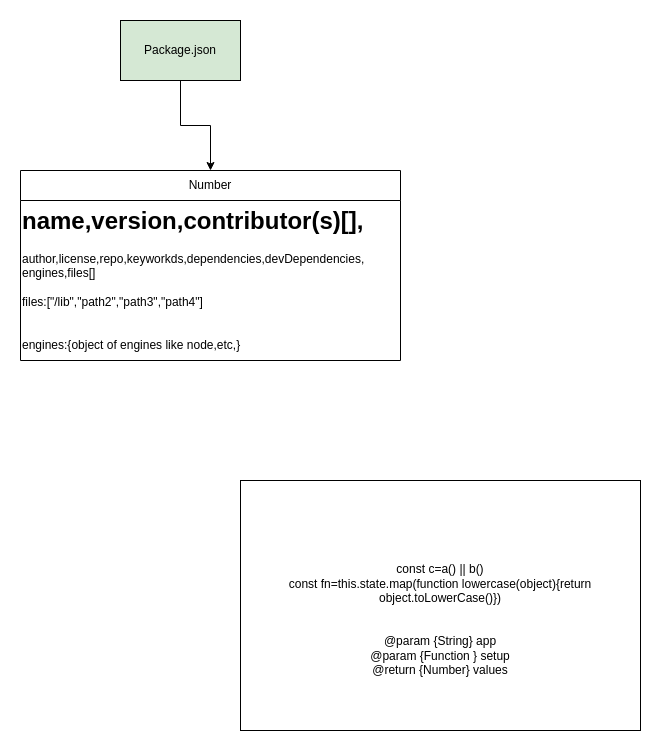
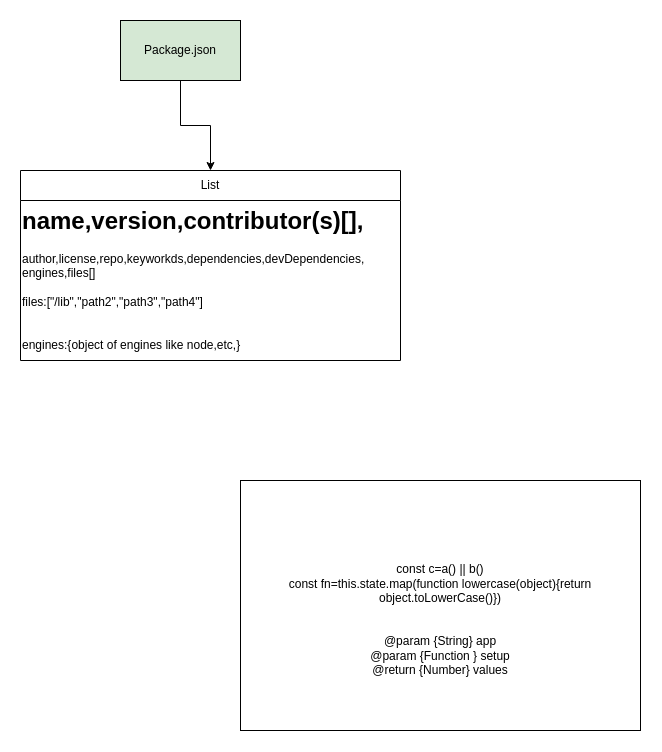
(211, 186) -> (211, 186)
